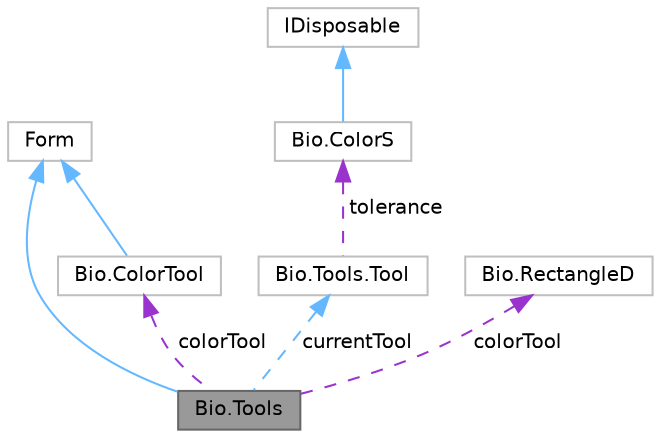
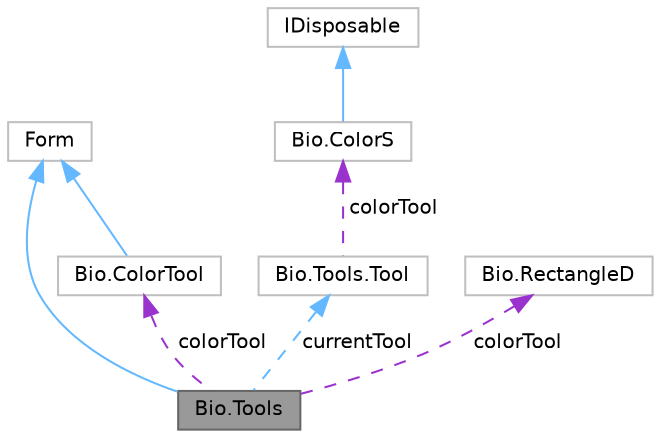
(393, 209) -> (391, 209)
